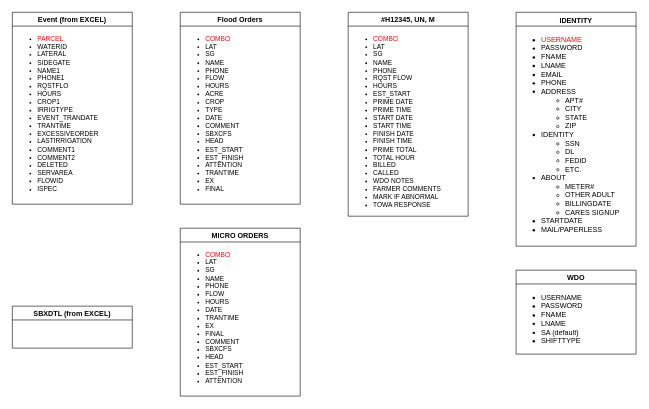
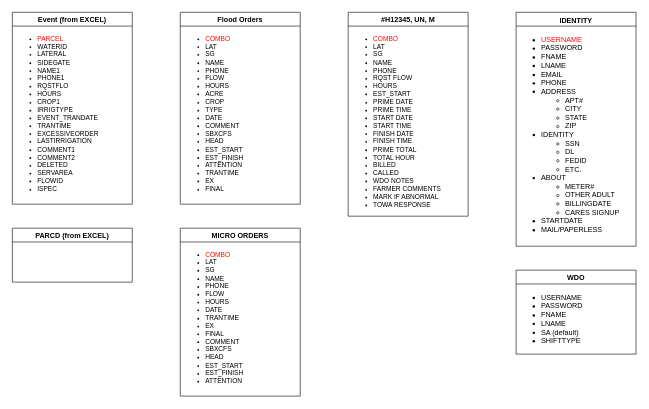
none -> (72, 255)
(72, 327) -> none
